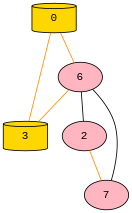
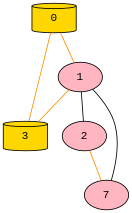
(80, 77) -> (80, 77)
